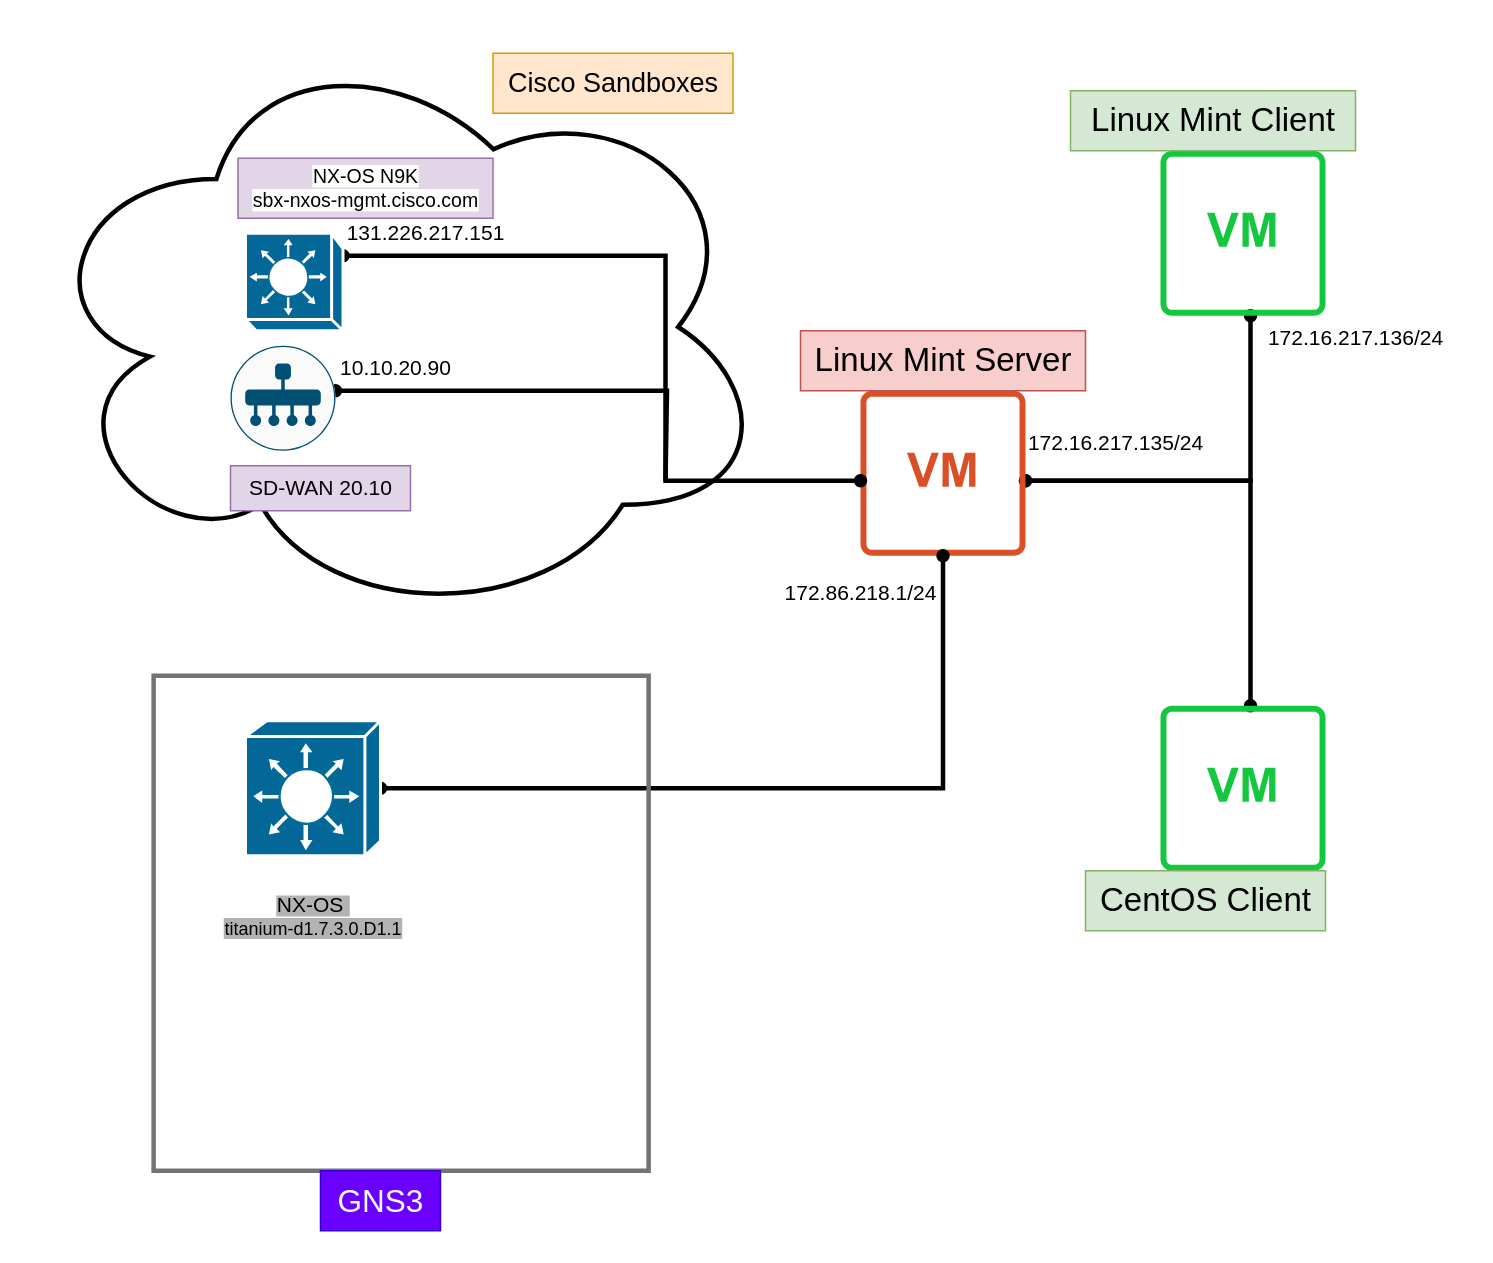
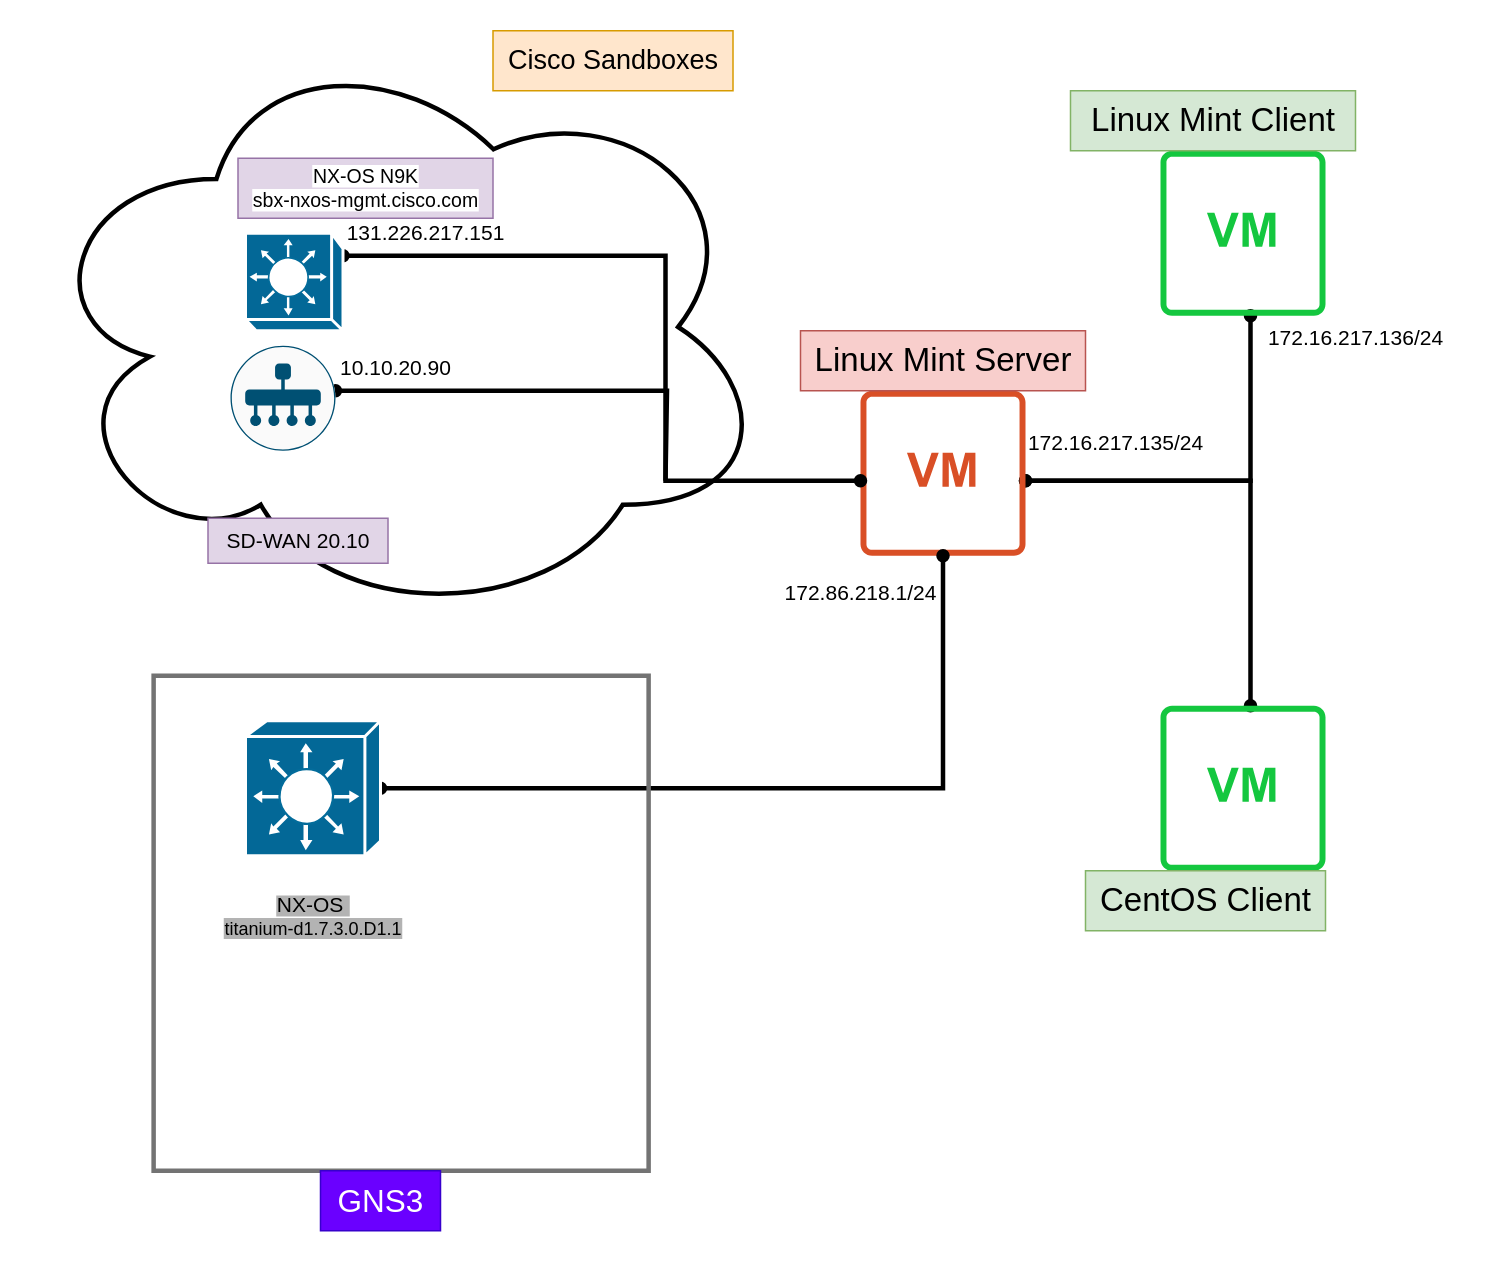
(613, 83) -> (613, 61)
(320, 488) -> (298, 541)
